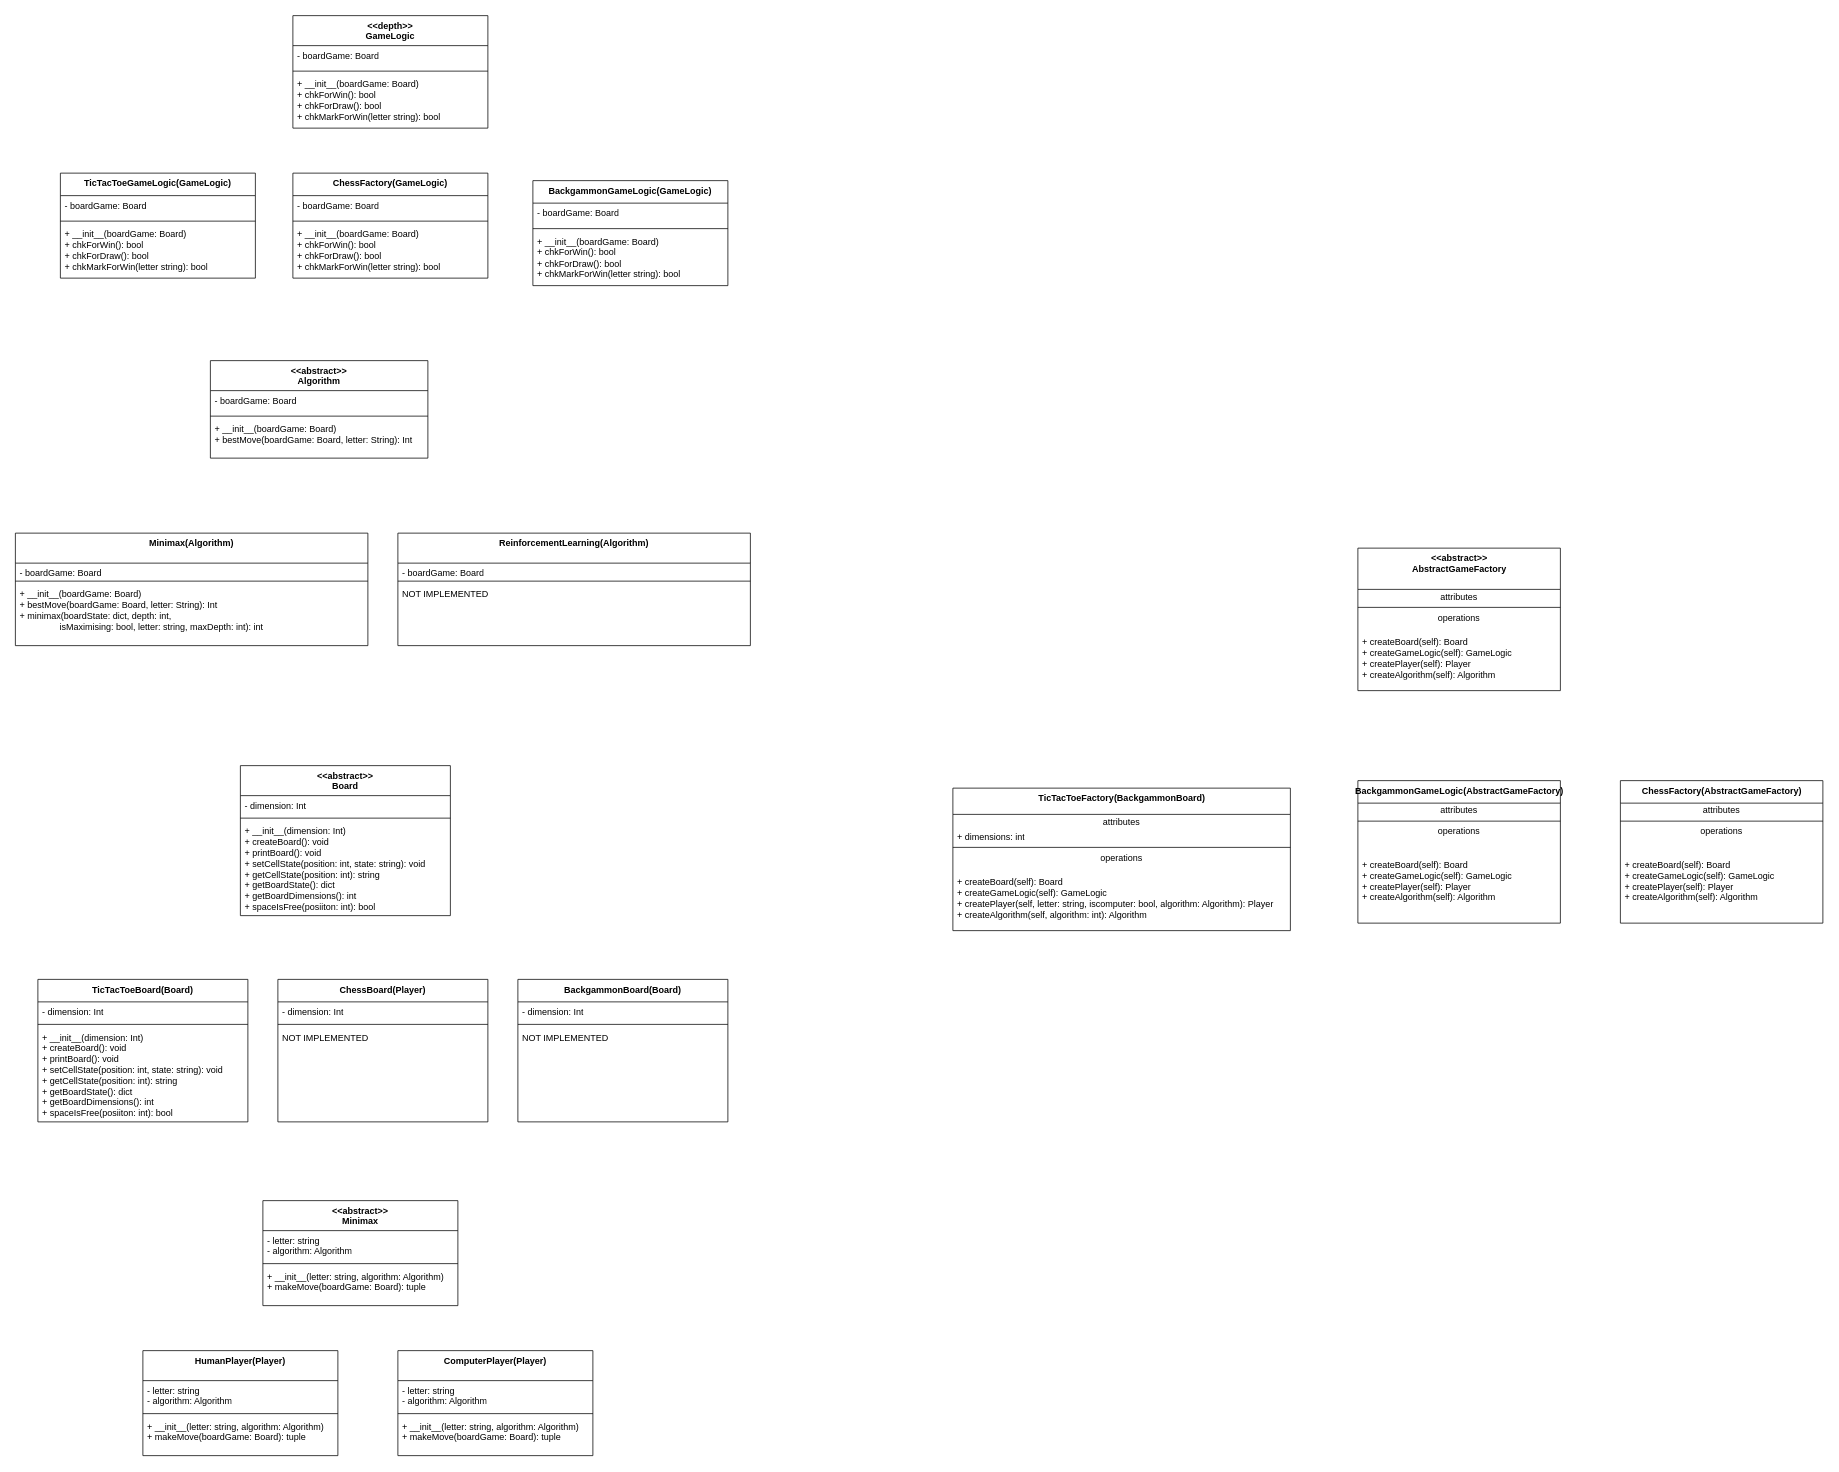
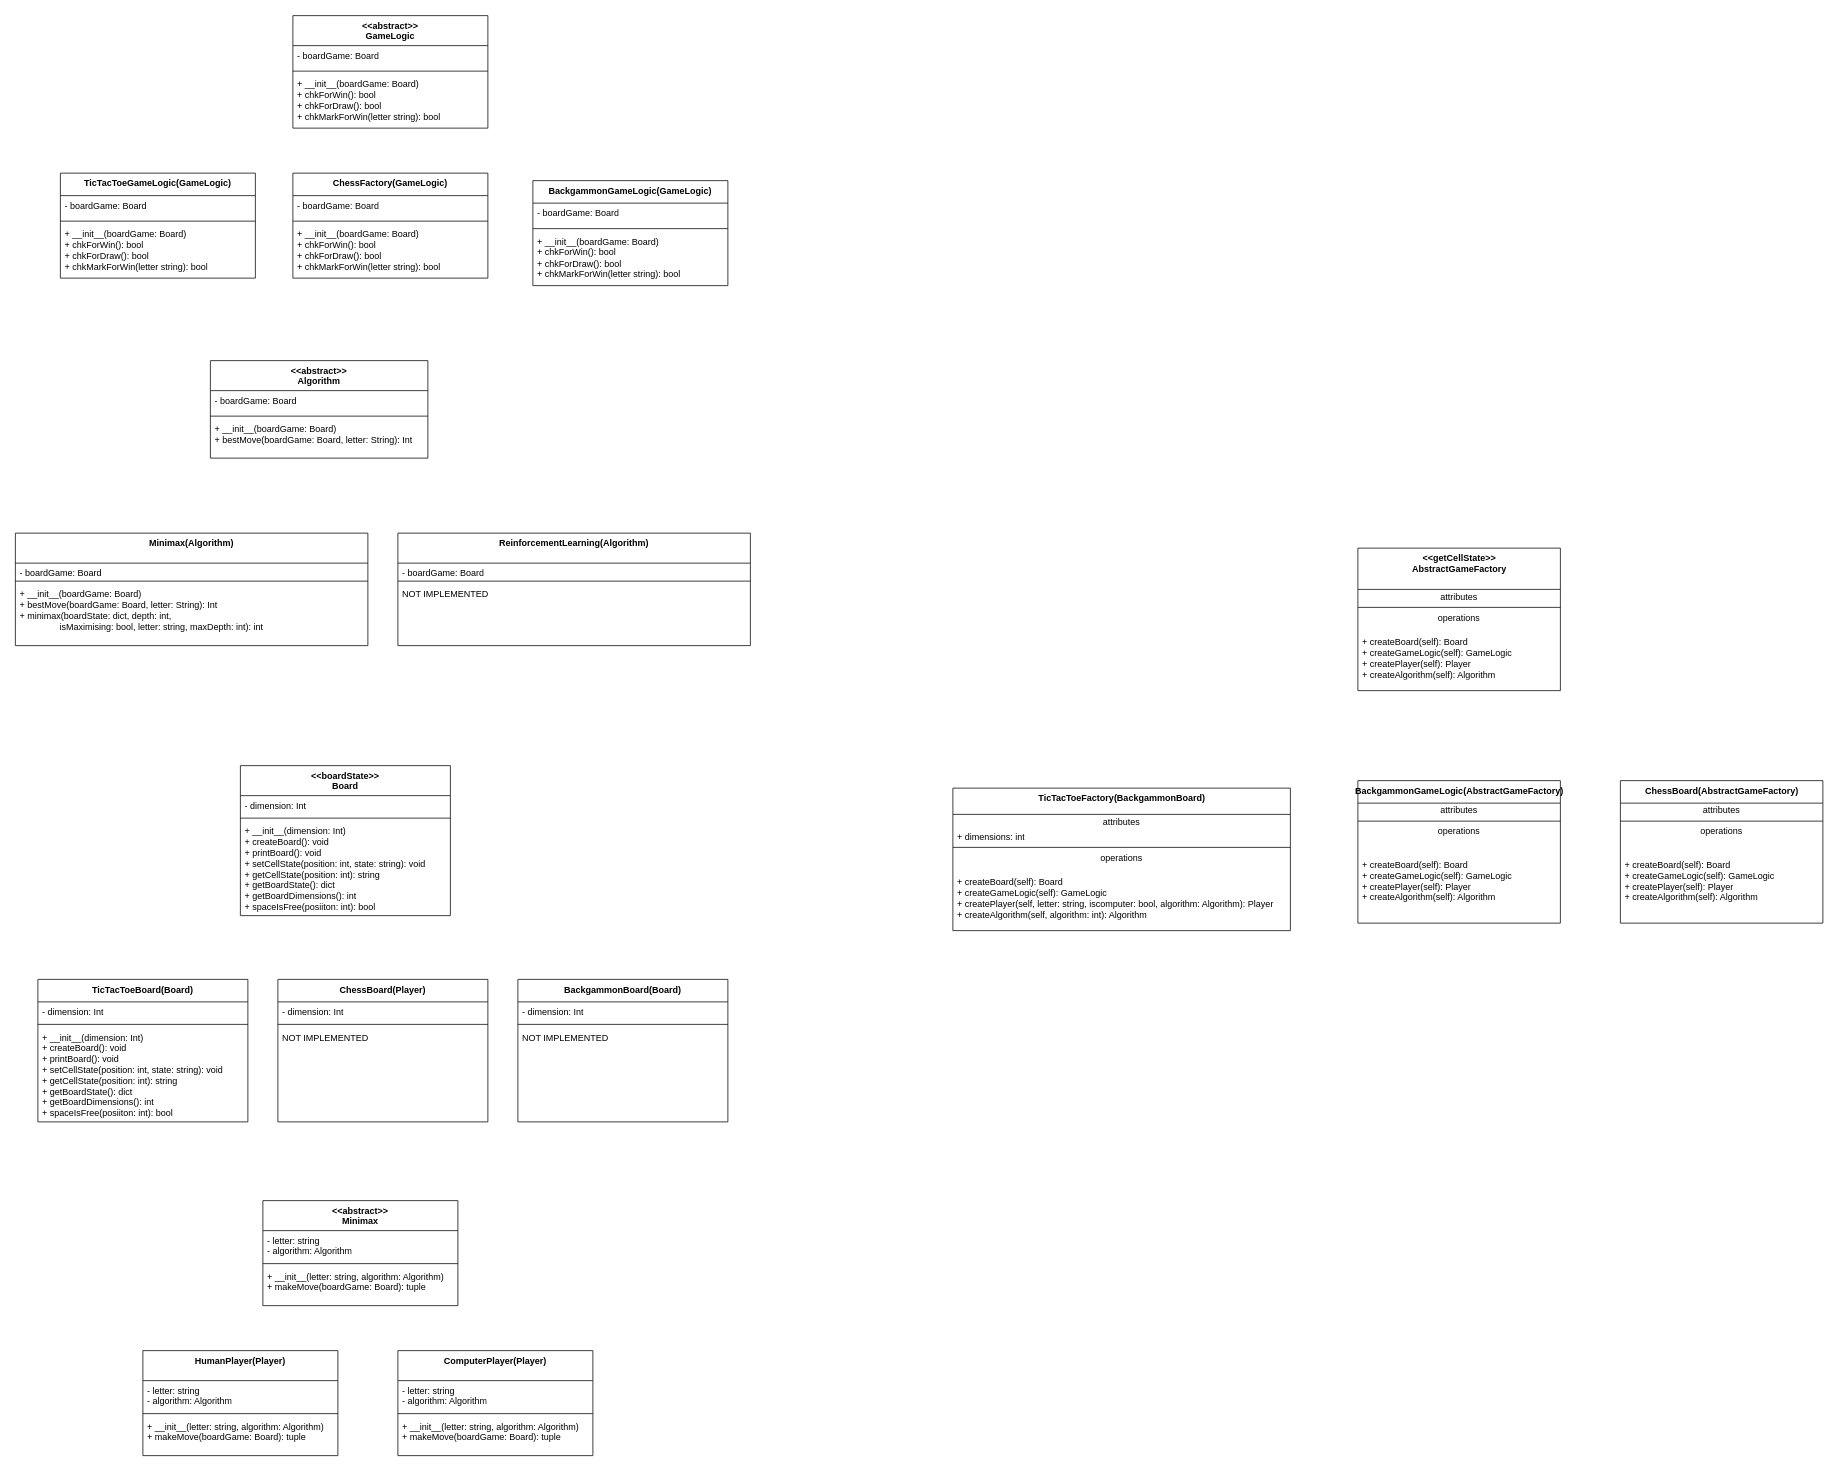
(390, 31) -> (390, 31)
(1460, 564) -> (1460, 564)
(345, 781) -> (345, 781)
(1722, 791) -> (1722, 791)
